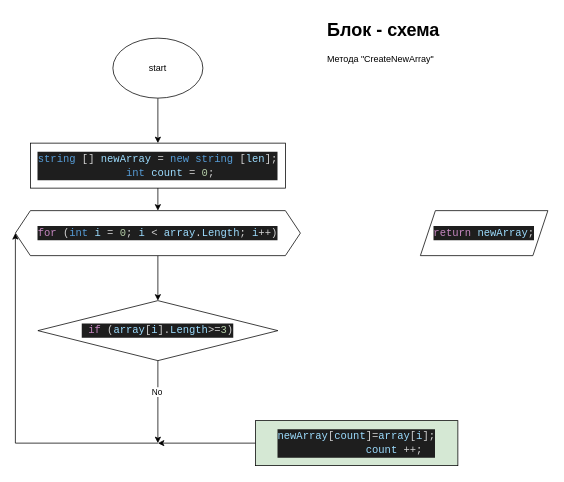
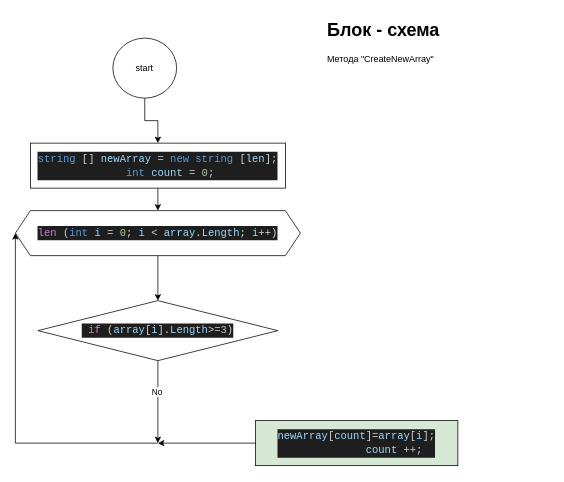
(158, 68) -> (145, 68)
(158, 233) -> (158, 233)
(484, 233) -> none
